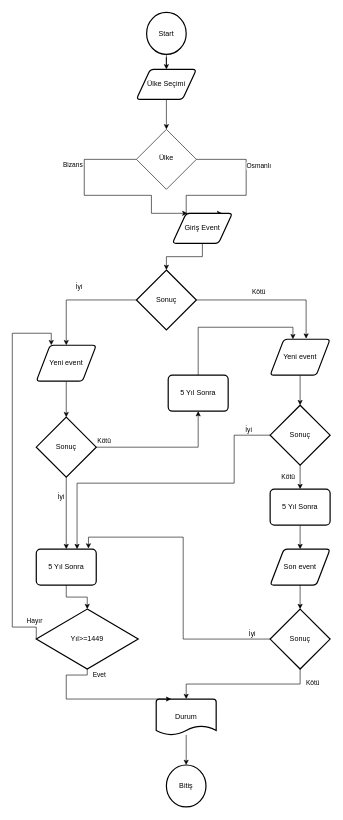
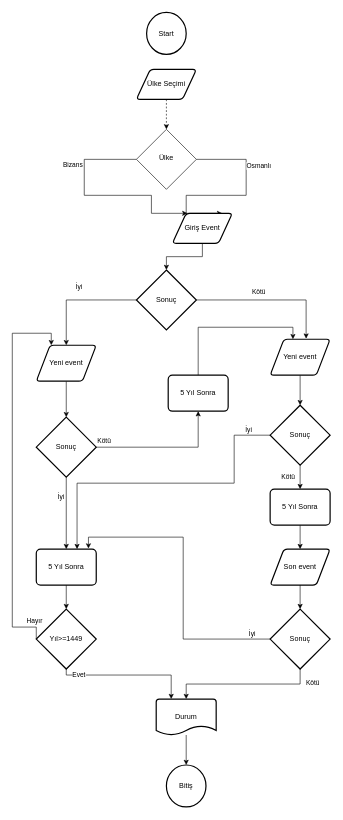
(167, 64) -> none
(167, 112) -> (167, 112)
(87, 639) -> (66, 639)
